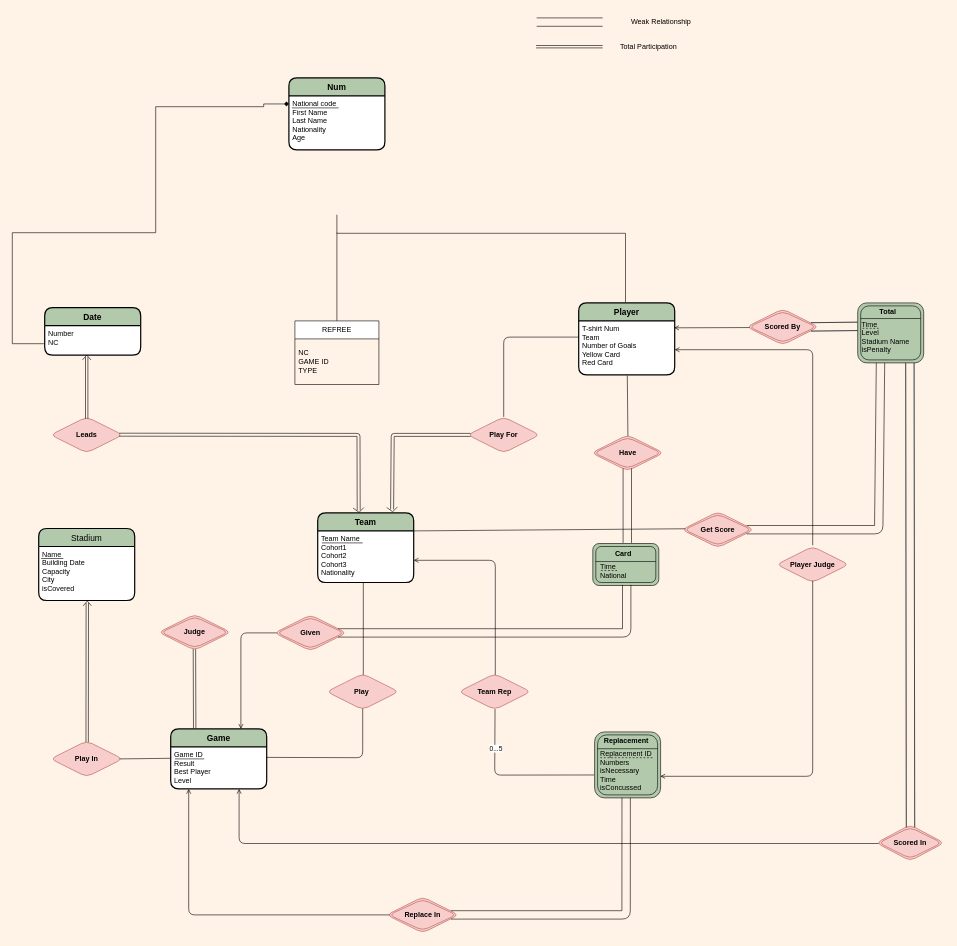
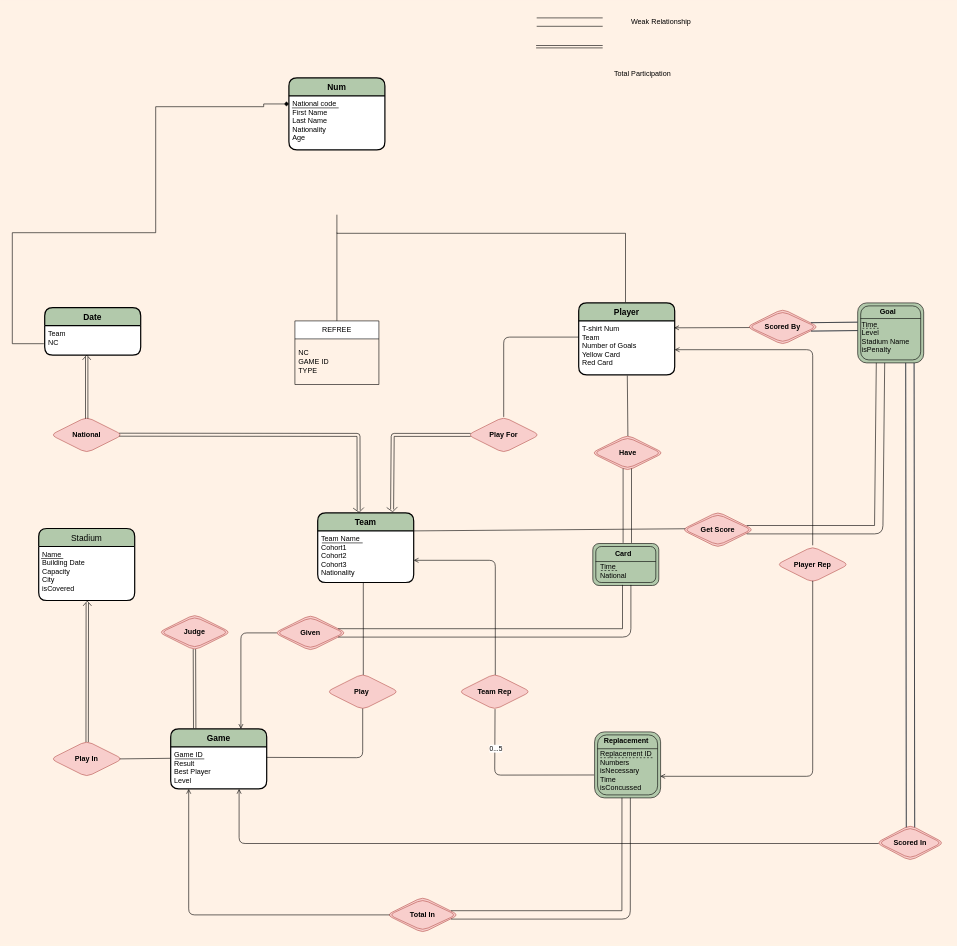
(648, 47) -> (642, 74)
(888, 312) -> (888, 312)
(60, 334) -> (56, 334)
(87, 435) -> (87, 435)
(813, 564) -> (813, 564)
(423, 915) -> (423, 915)
